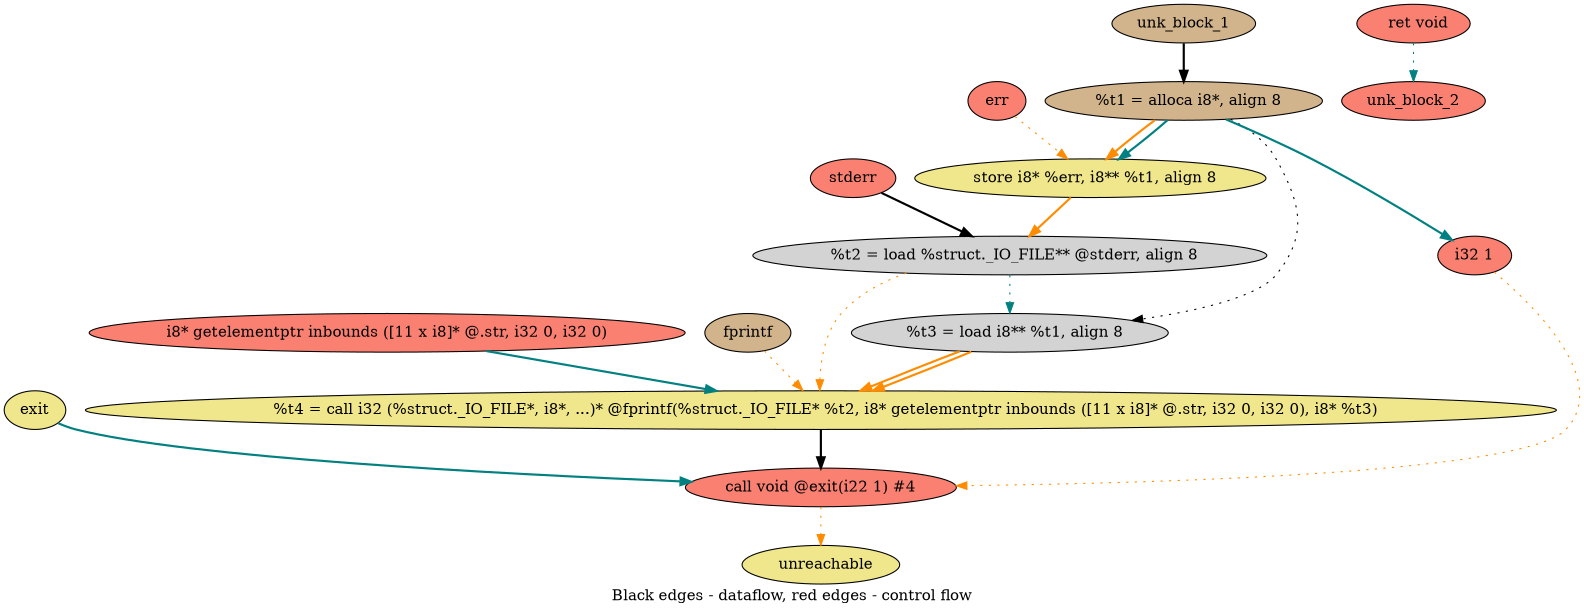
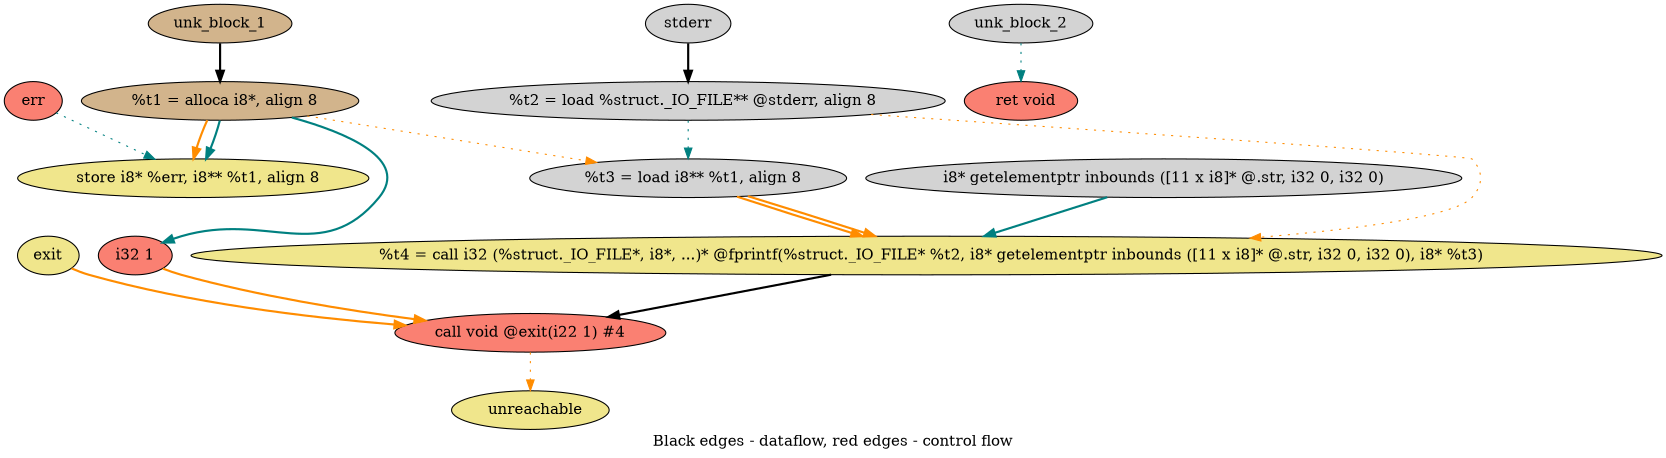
(1414, 57) -> (1021, 57)
(1414, 101) -> (1021, 24)
(1037, 134) -> (101, 134)
(853, 178) -> (688, 24)
(1054, 213) -> none
(1288, 256) -> (446, 138)
(387, 333) -> (1164, 178)
(748, 333) -> none
(368, 464) -> (231, 305)
(1365, 470) -> (288, 299)
